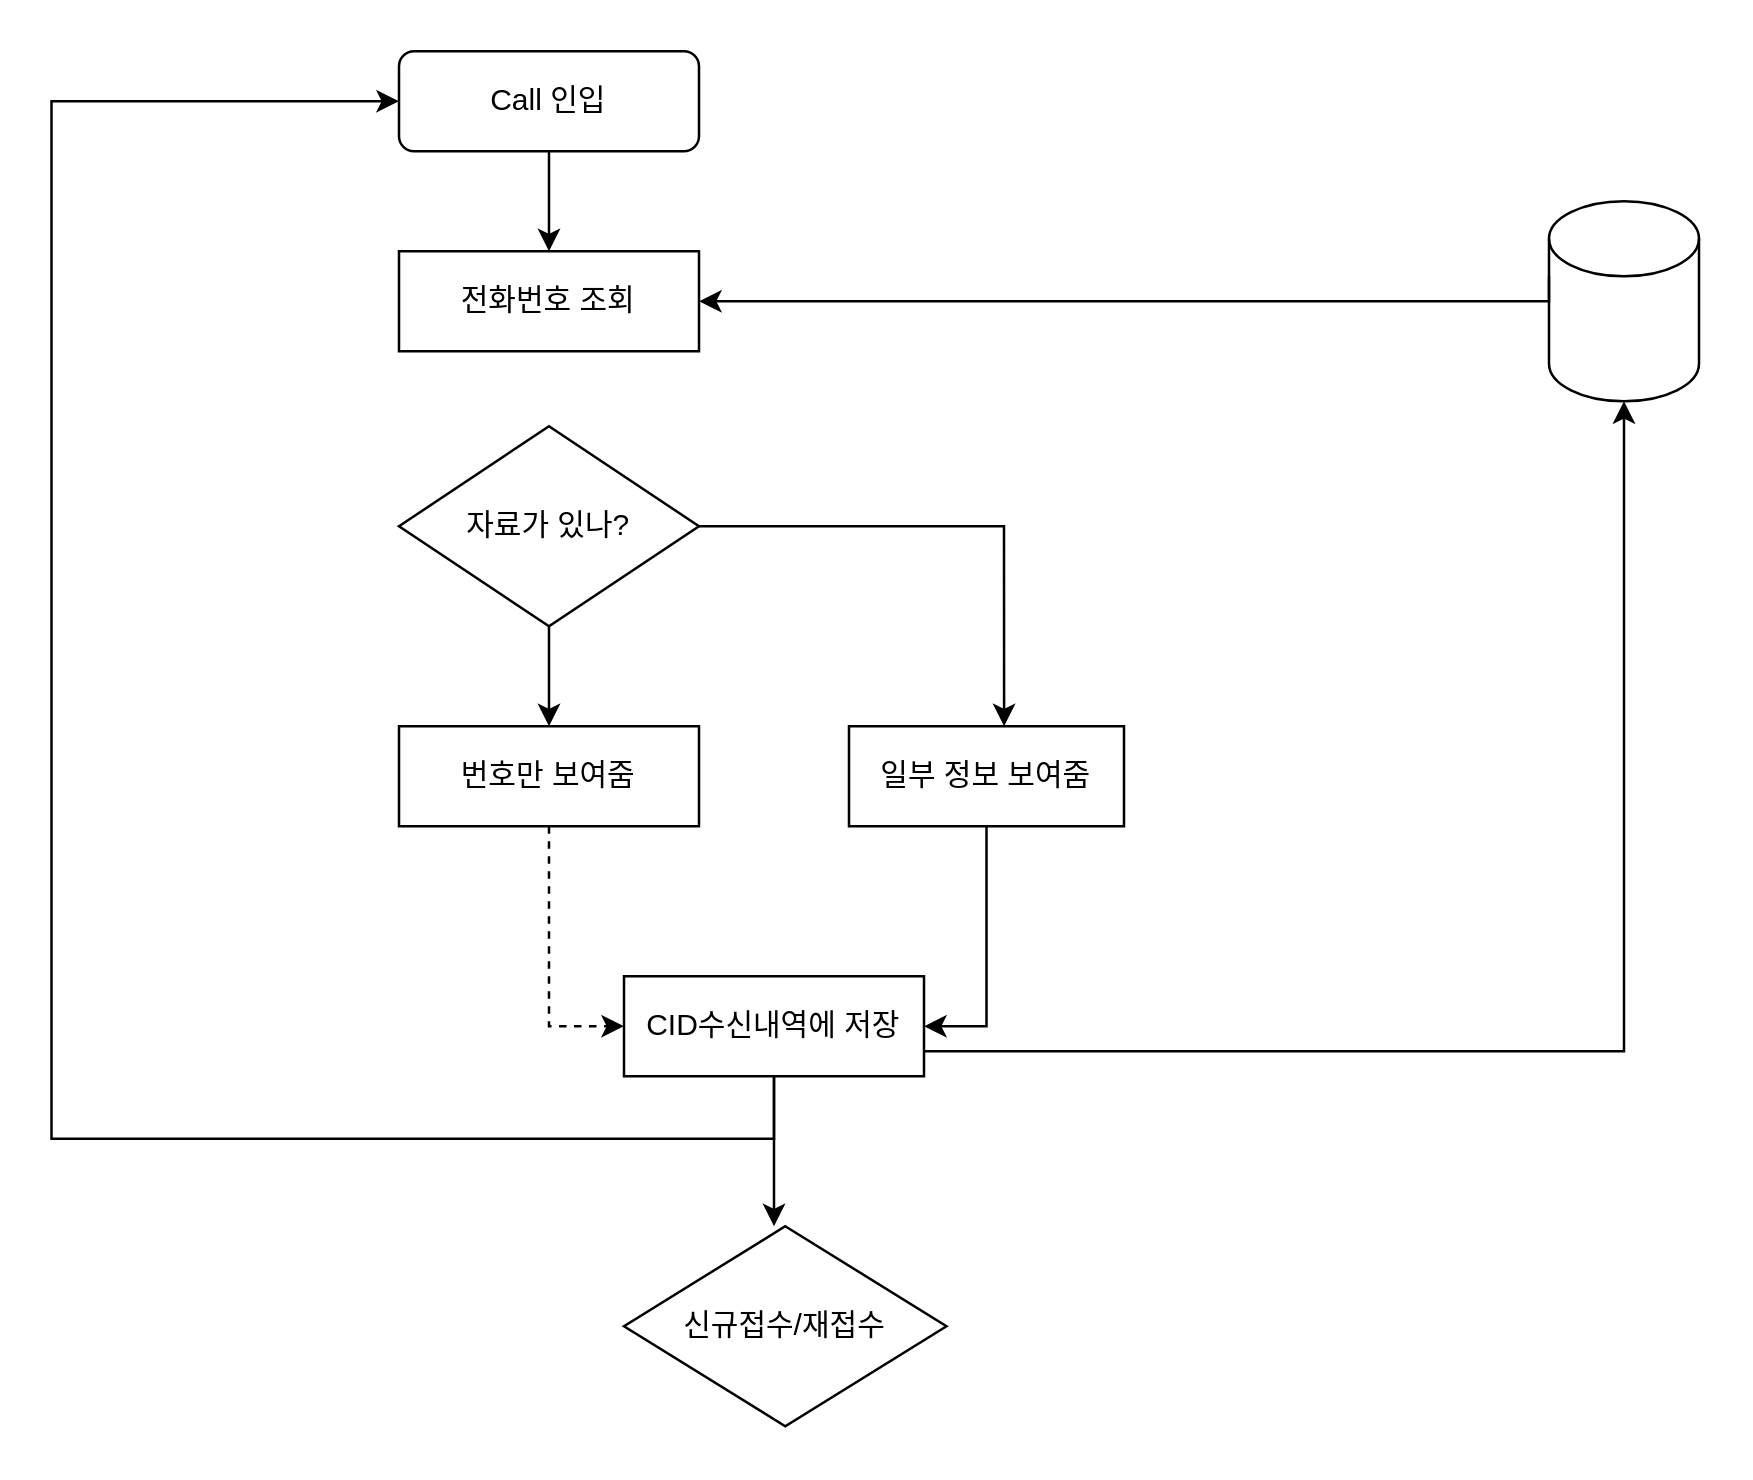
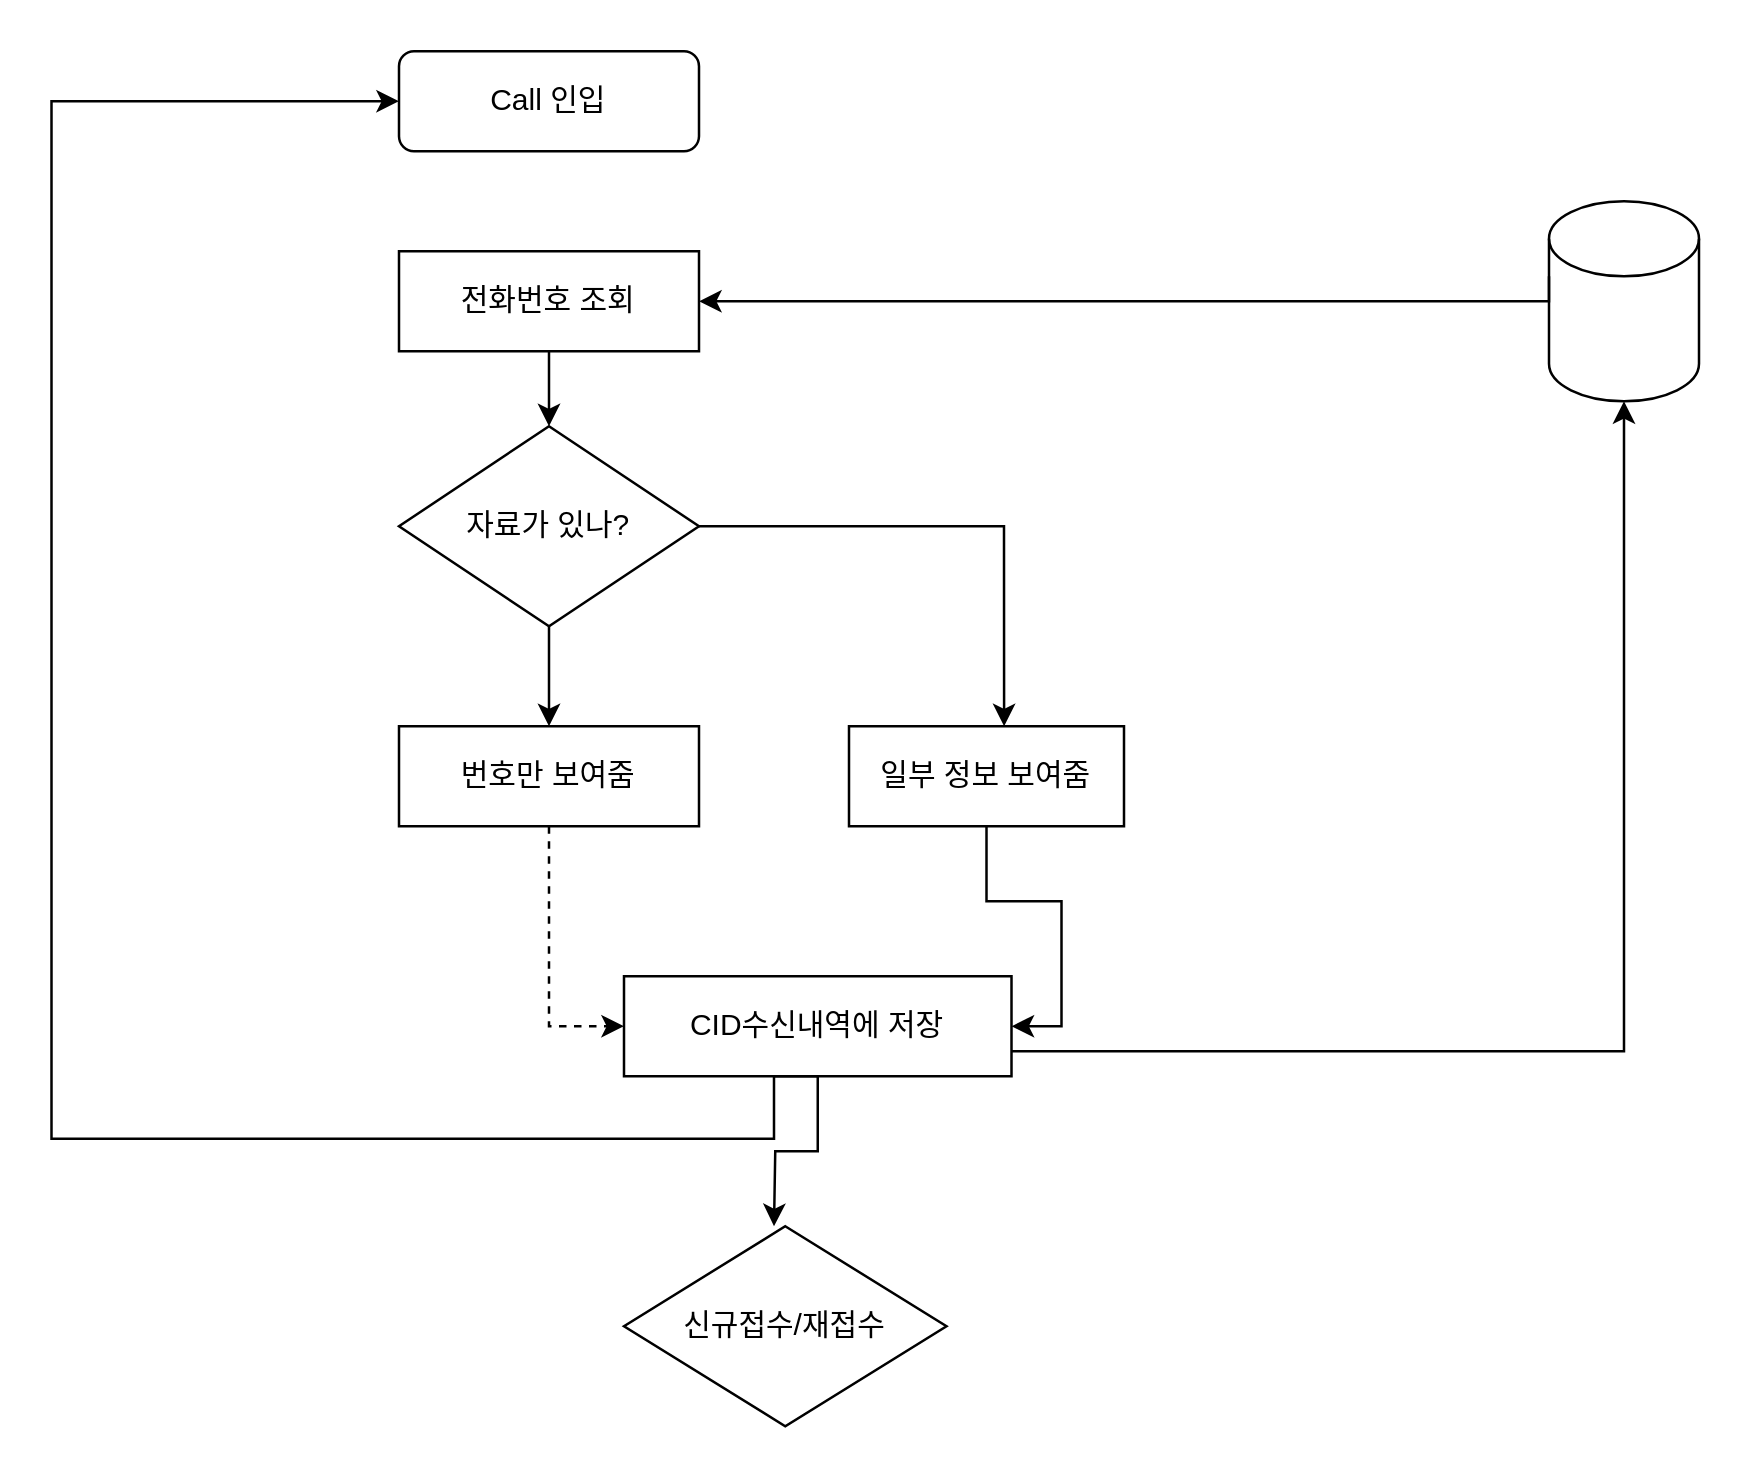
(549, 193) -> none
none -> (549, 380)
(774, 1026) -> (818, 1026)
